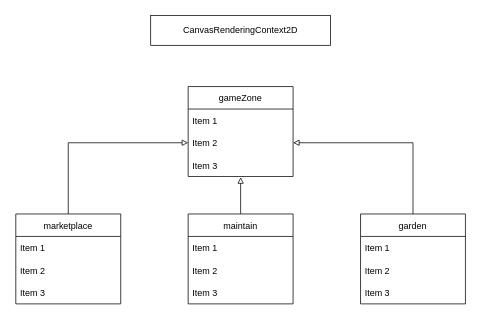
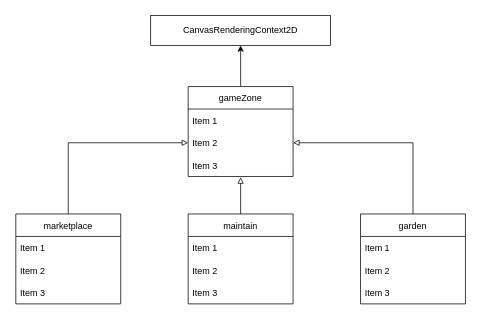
none -> (240, 68)
